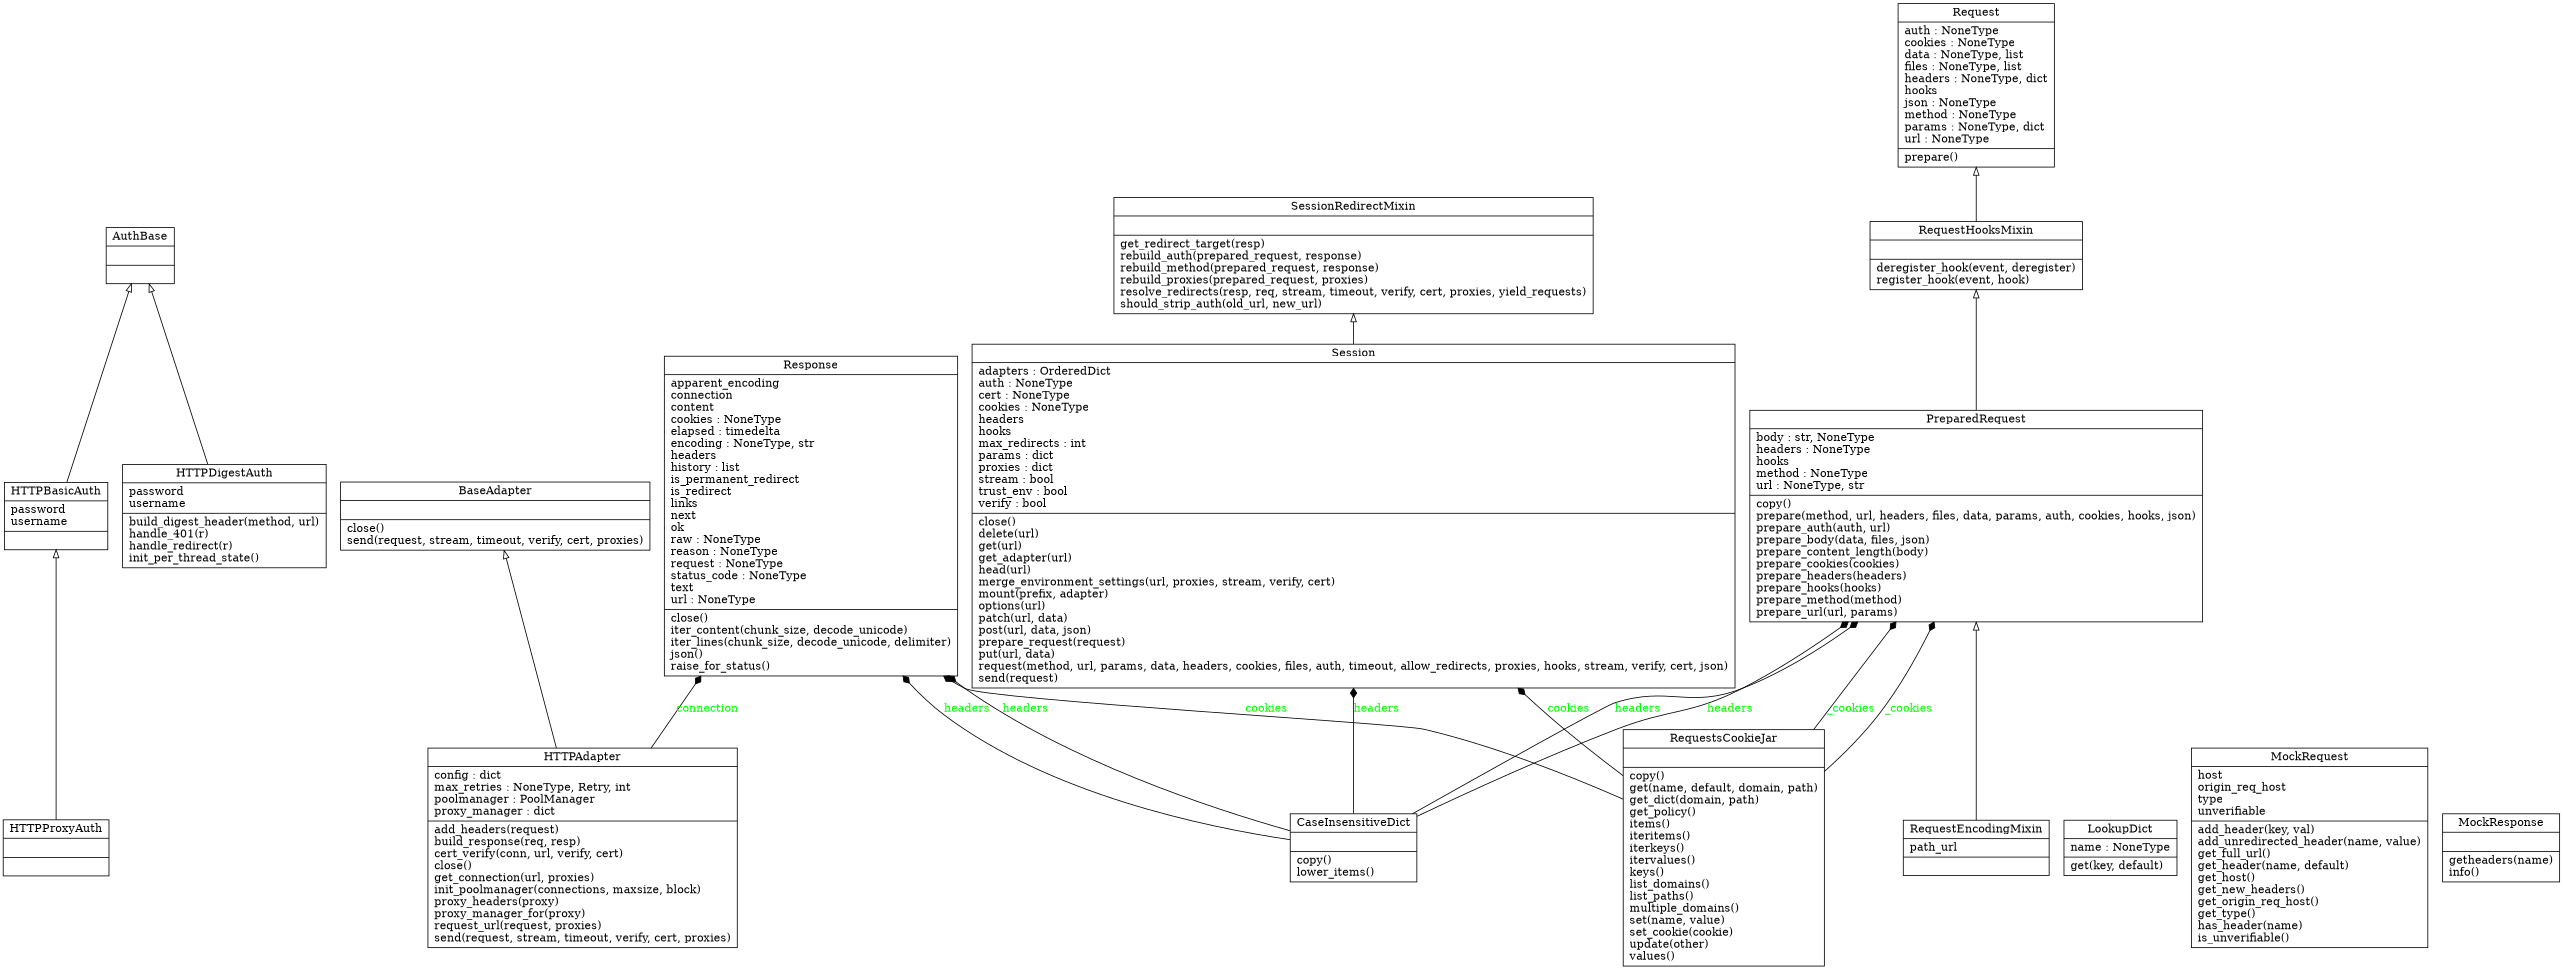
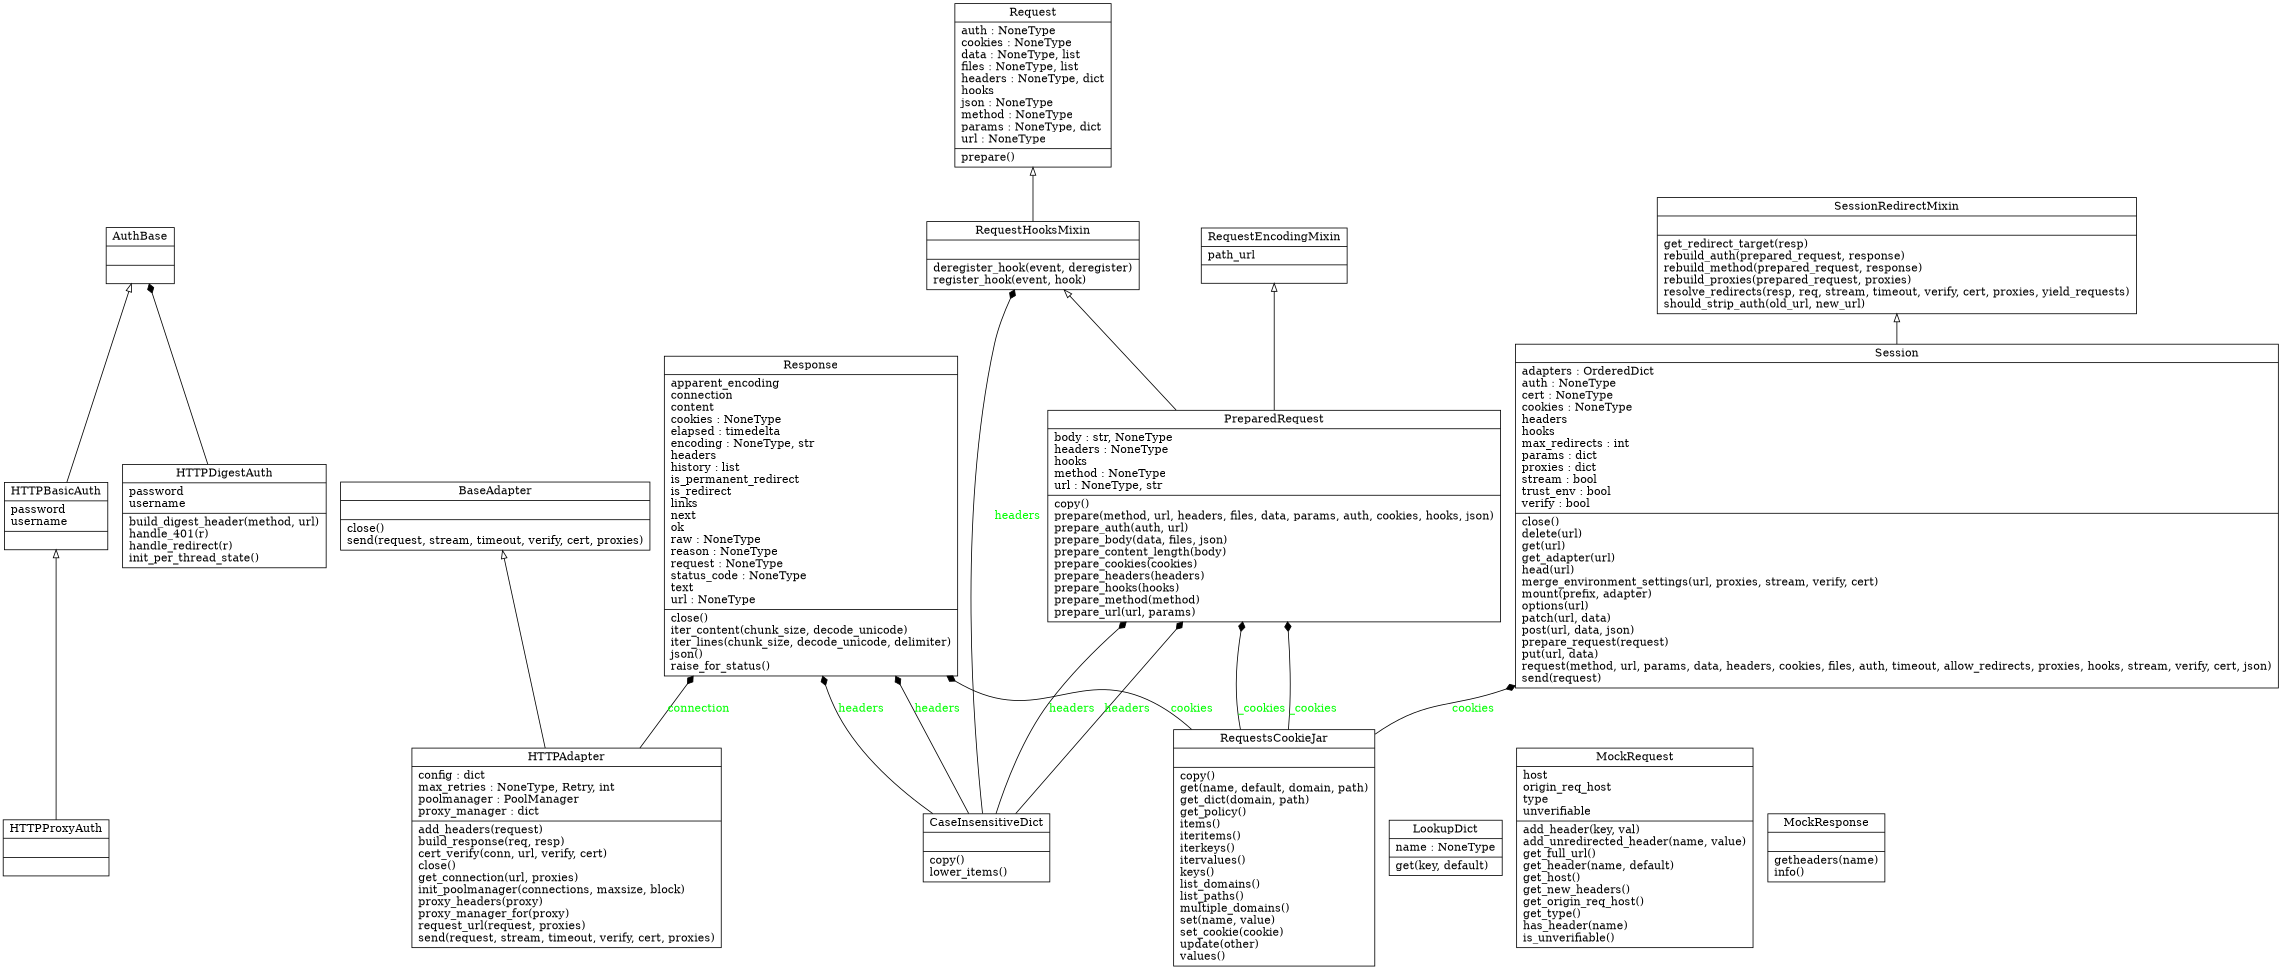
(180, 378) -> (180, 379)
(1976, 725) -> (1274, 351)
(1354, 756) -> (972, 554)
